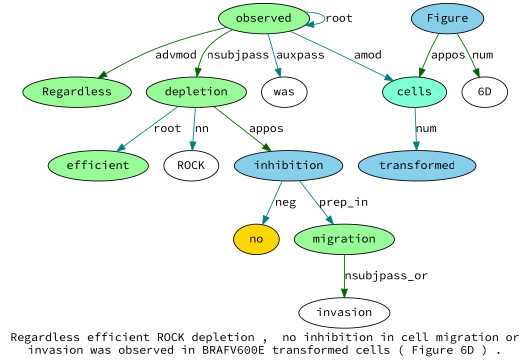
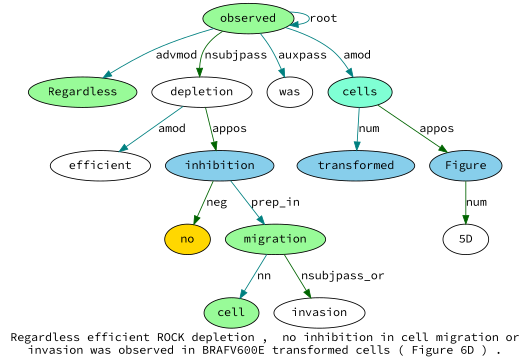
(164, 46) -> (160, 47)
(430, 51) -> (409, 126)
(196, 92) -> (202, 92)
(485, 92) -> (466, 239)
(168, 129) -> (172, 129)
(98, 166) -> (100, 166)
(191, 166) -> none
(274, 199) -> (205, 199)
none -> (232, 313)
